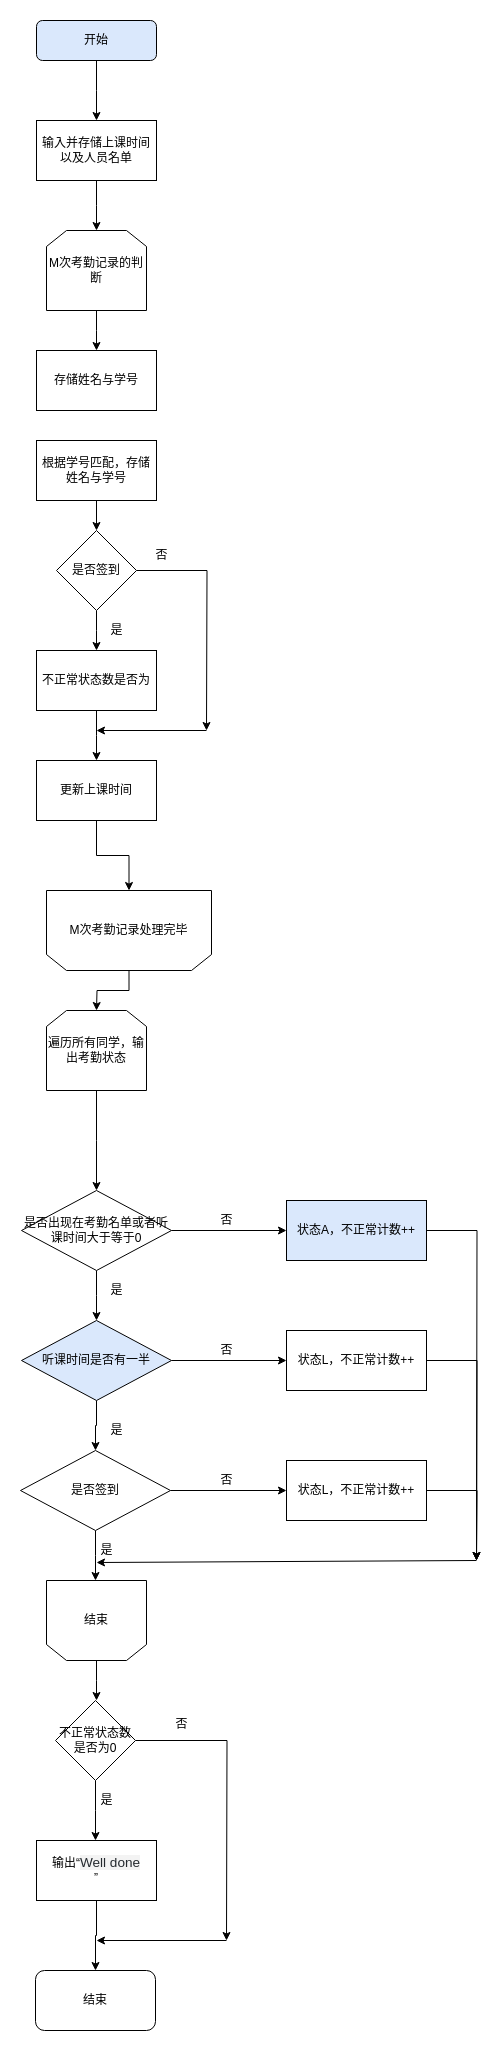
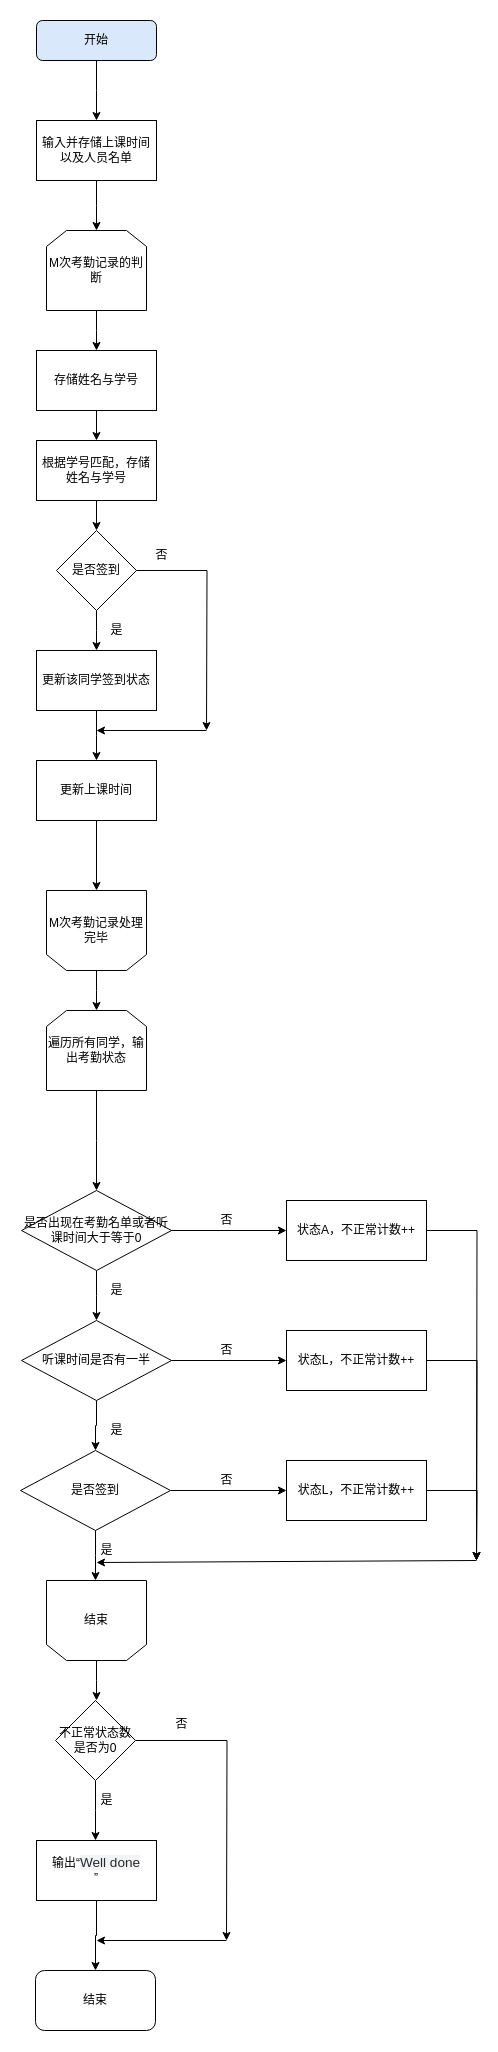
none -> (97, 422)
(97, 681) -> (97, 681)
(129, 931) -> (97, 931)
(357, 1231) -> (357, 1231)
(97, 1361) -> (97, 1361)
